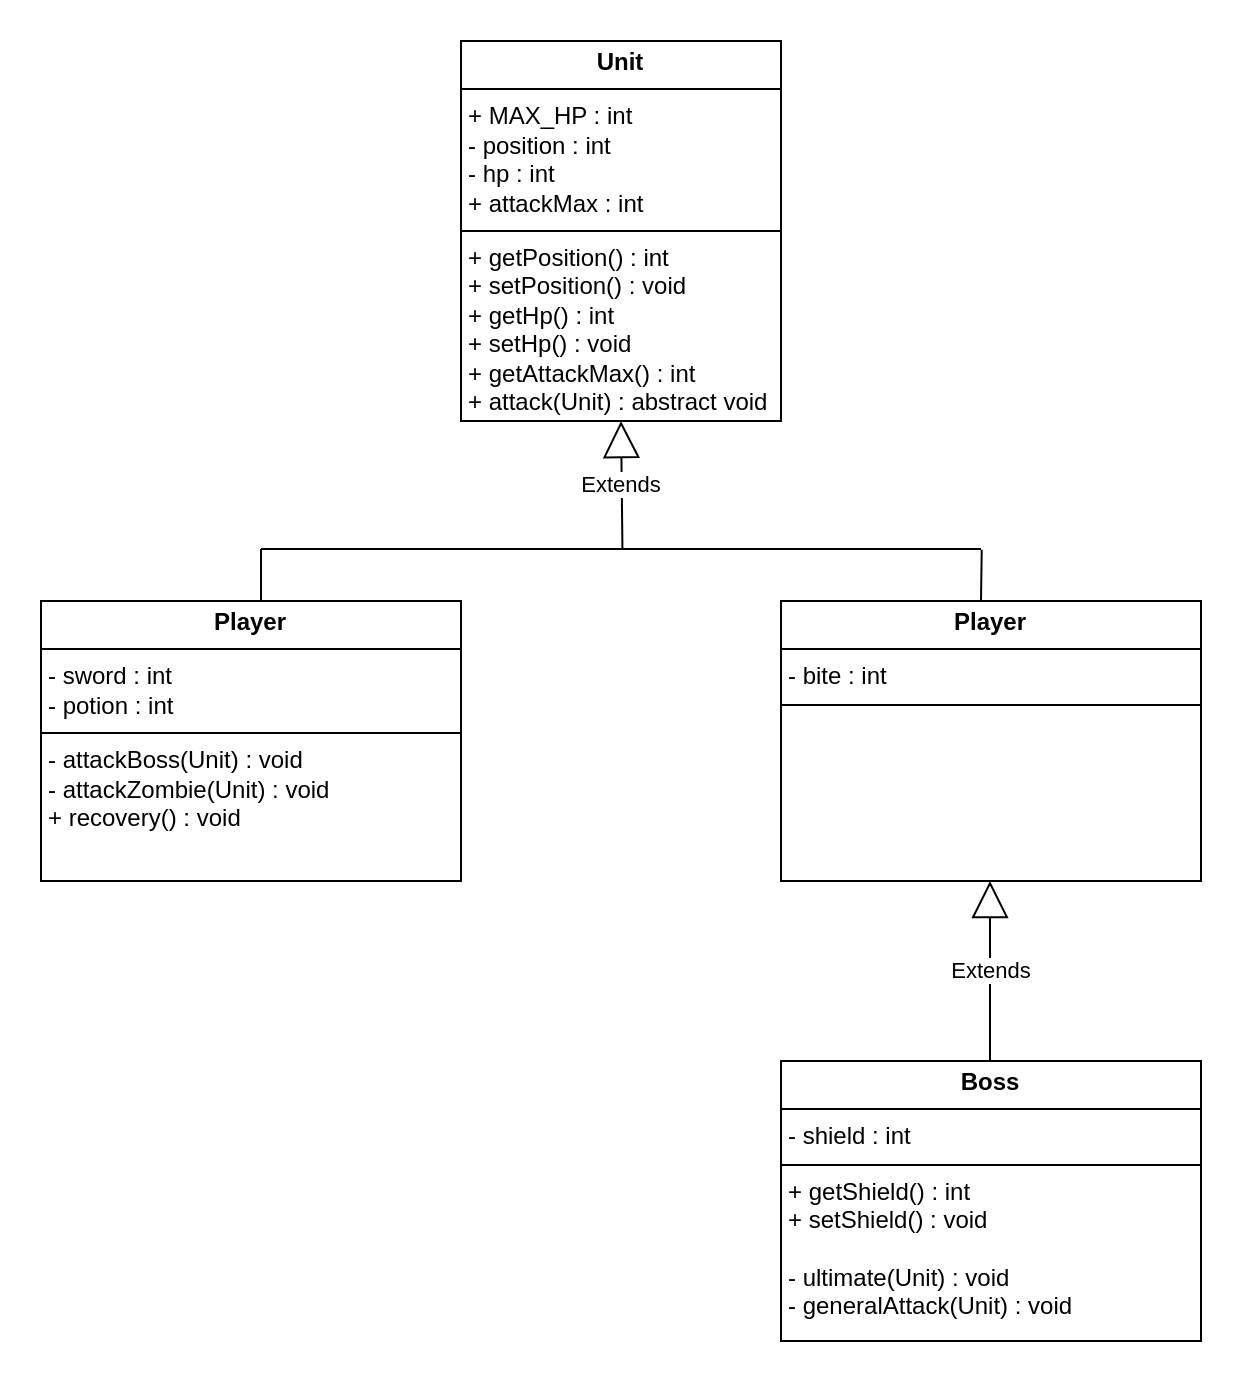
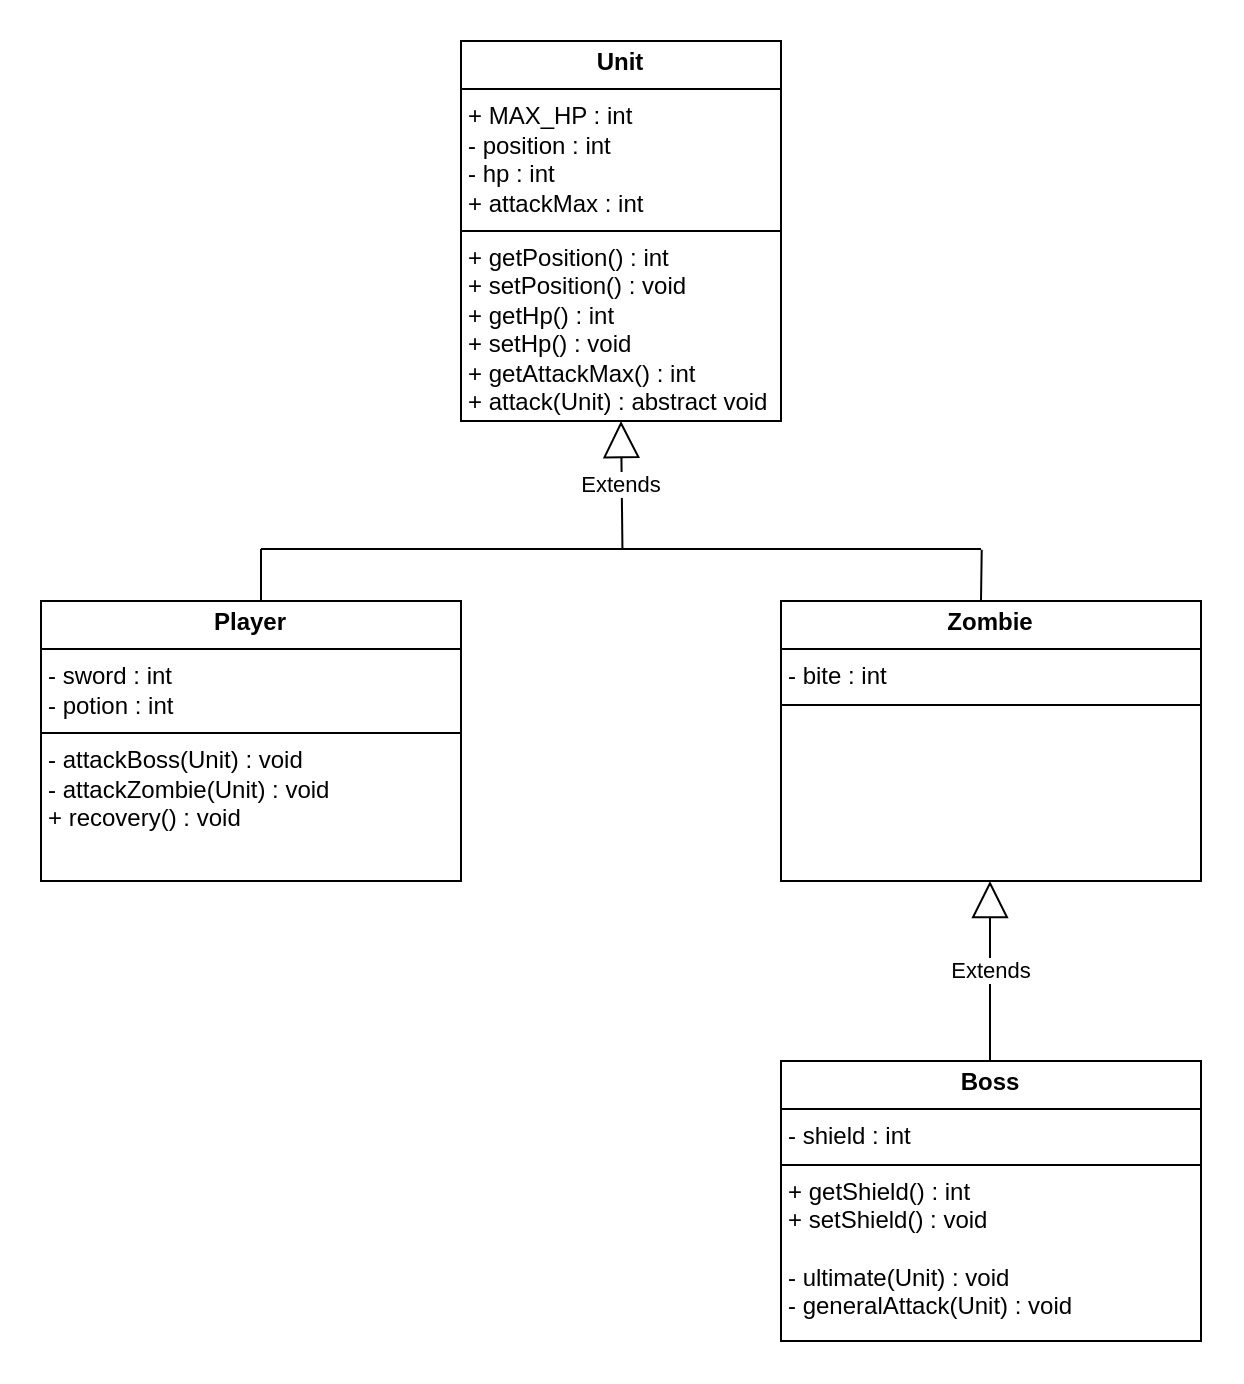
(843, 630) -> (843, 630)
